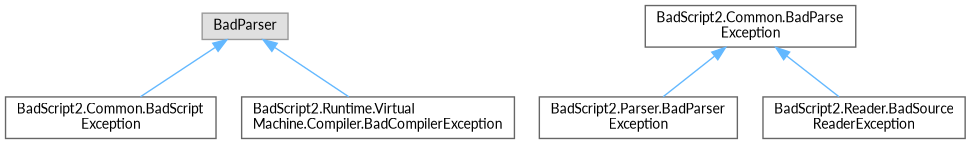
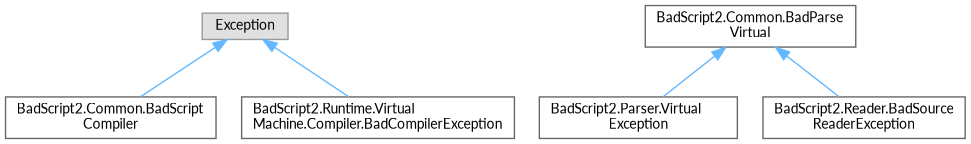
(245, 26) -> (245, 26)
(751, 26) -> (751, 26)
(111, 118) -> (111, 118)
(638, 118) -> (638, 118)
